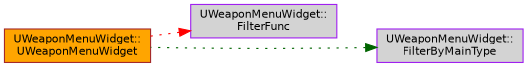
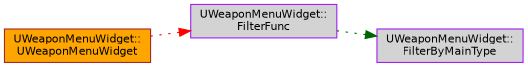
(258, 48) -> (351, 33)
